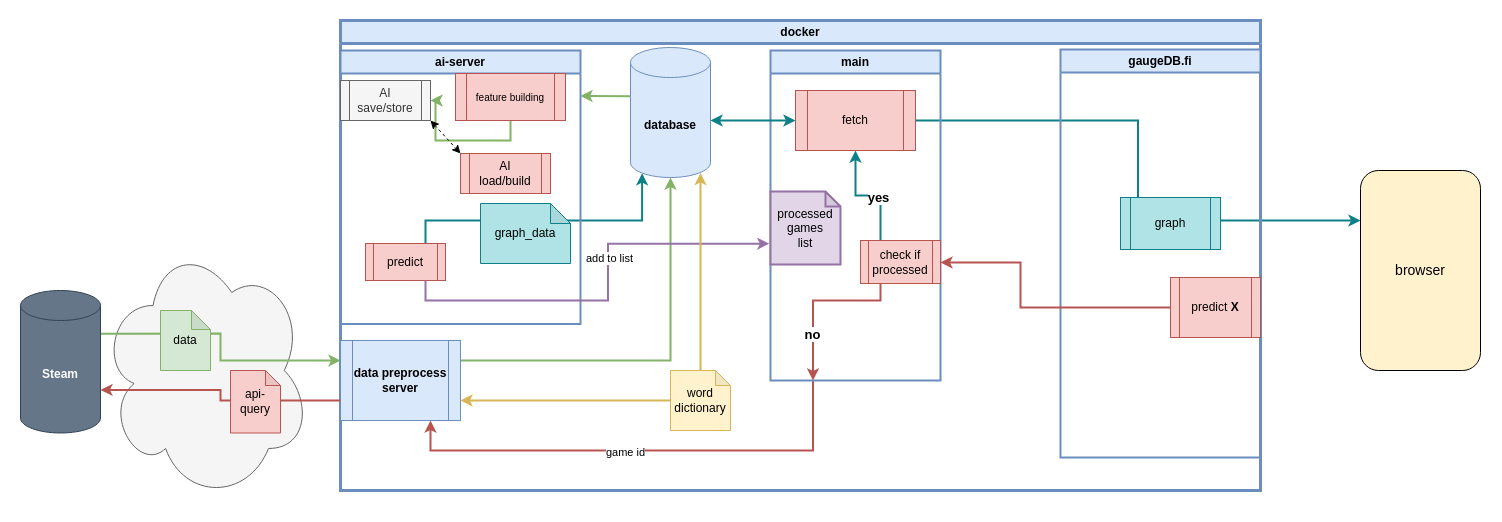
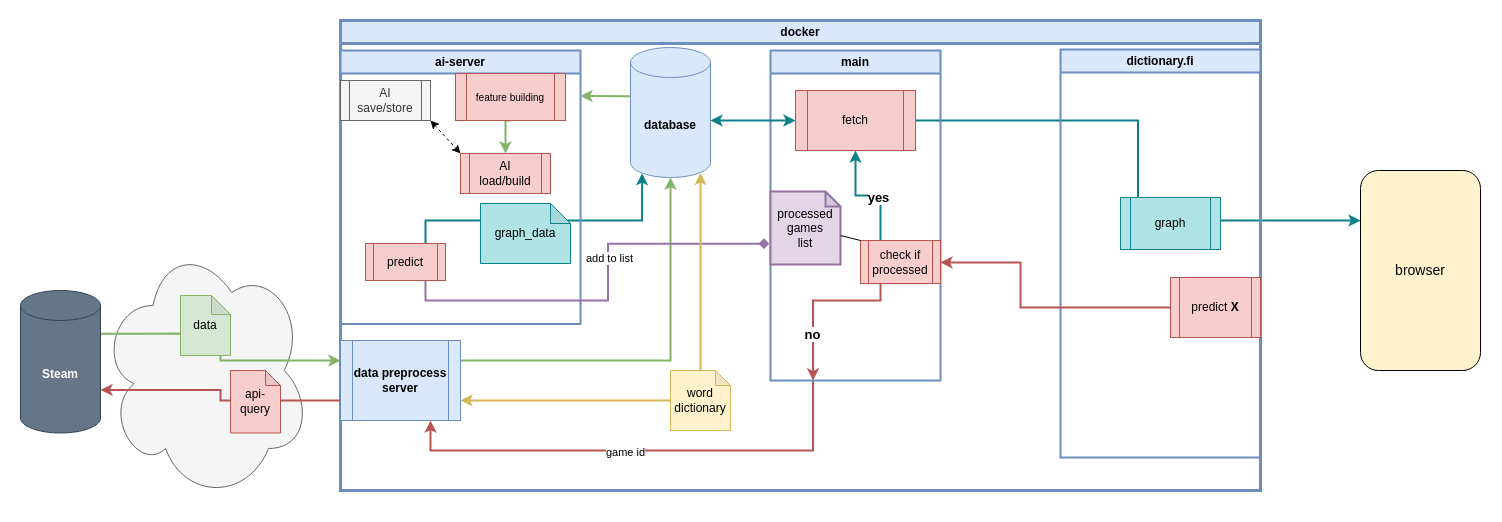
(1161, 62) -> (1161, 62)
(462, 141) -> (506, 130)
none -> (851, 238)
(759, 244) -> (758, 244)
(186, 341) -> (206, 326)
